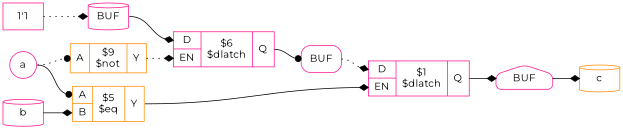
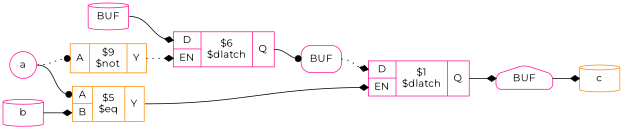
(23, 16) -> none
